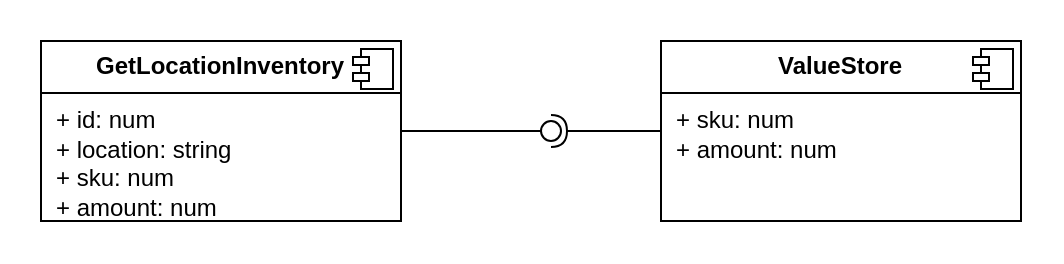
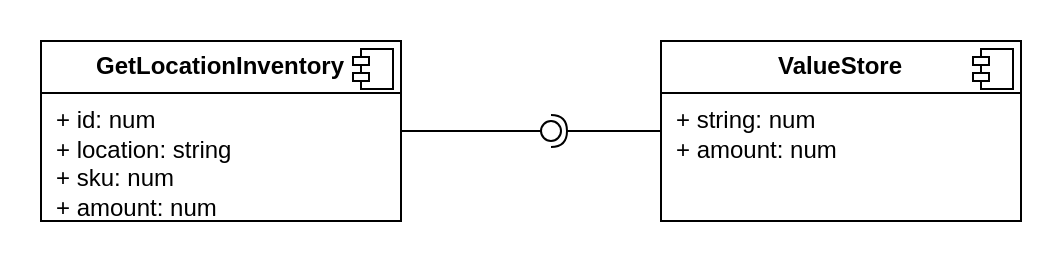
(739, 41) -> (739, 41)
